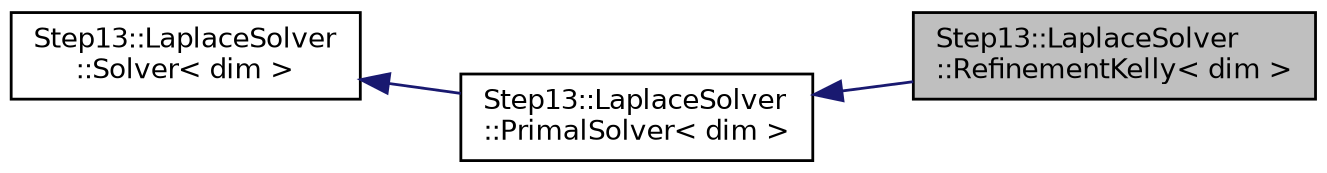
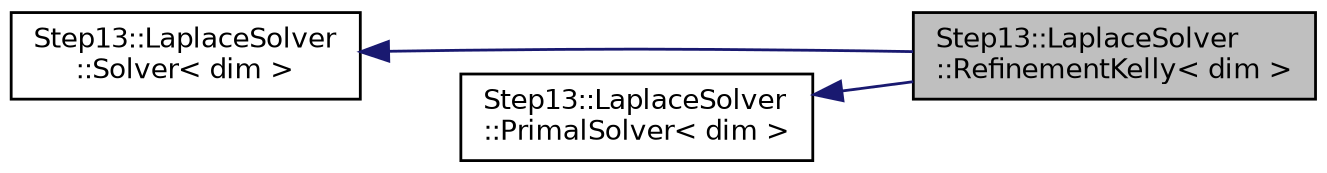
(425, 88) -> (651, 49)
